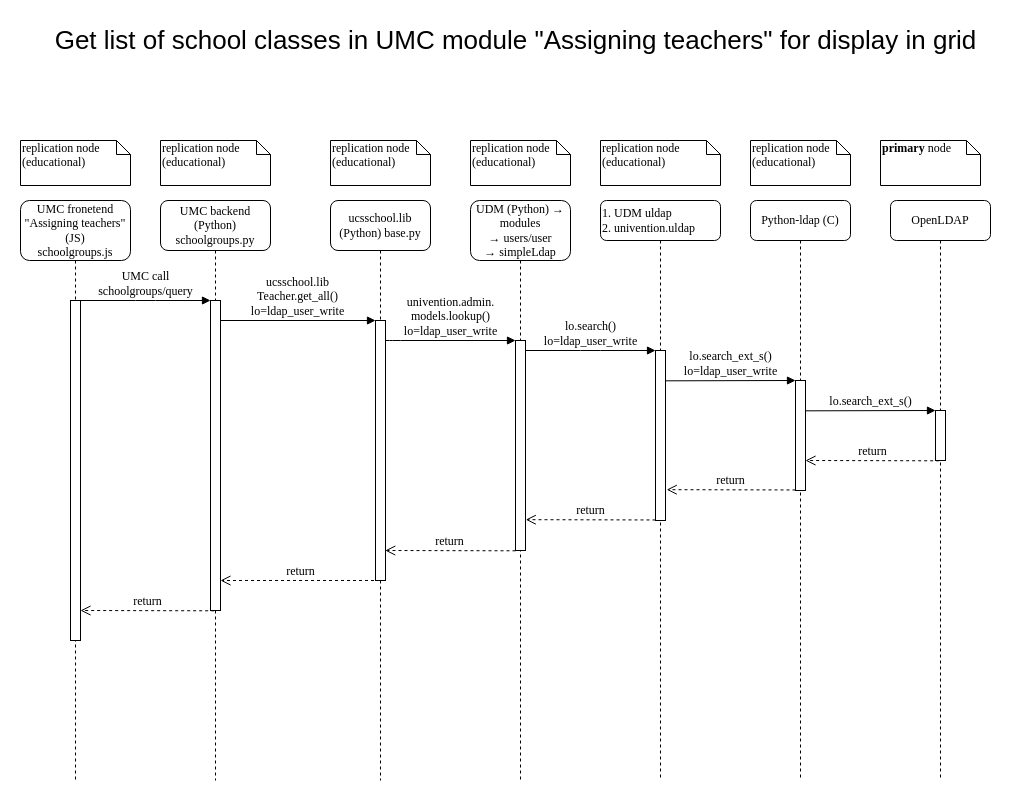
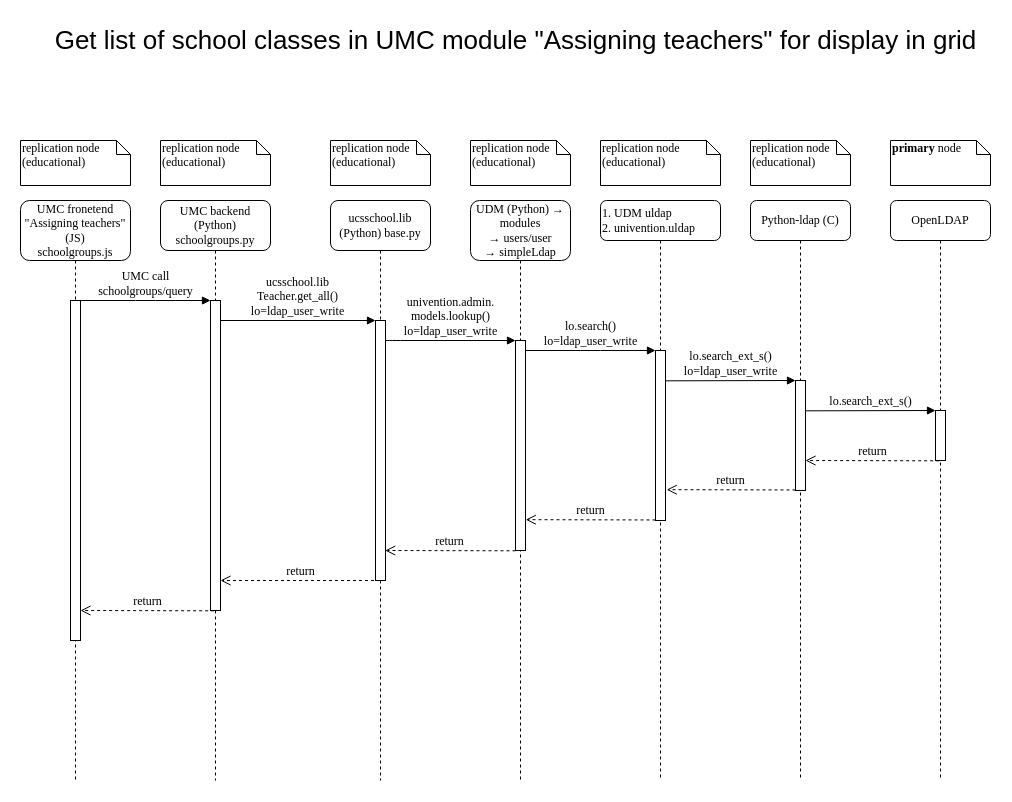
(931, 163) -> (941, 163)
